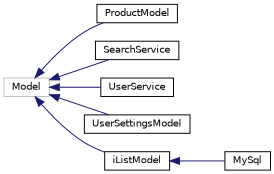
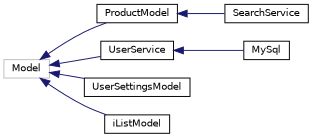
(84, 68) -> (206, 14)
(202, 161) -> (213, 50)
